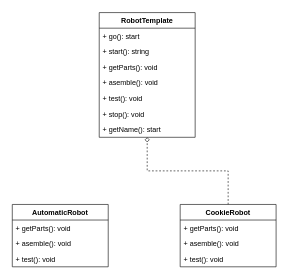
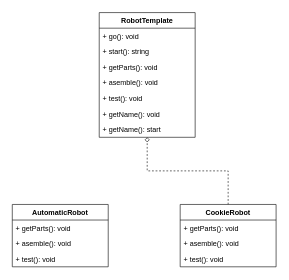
(126, 36) -> (123, 36)
(127, 114) -> (133, 114)
